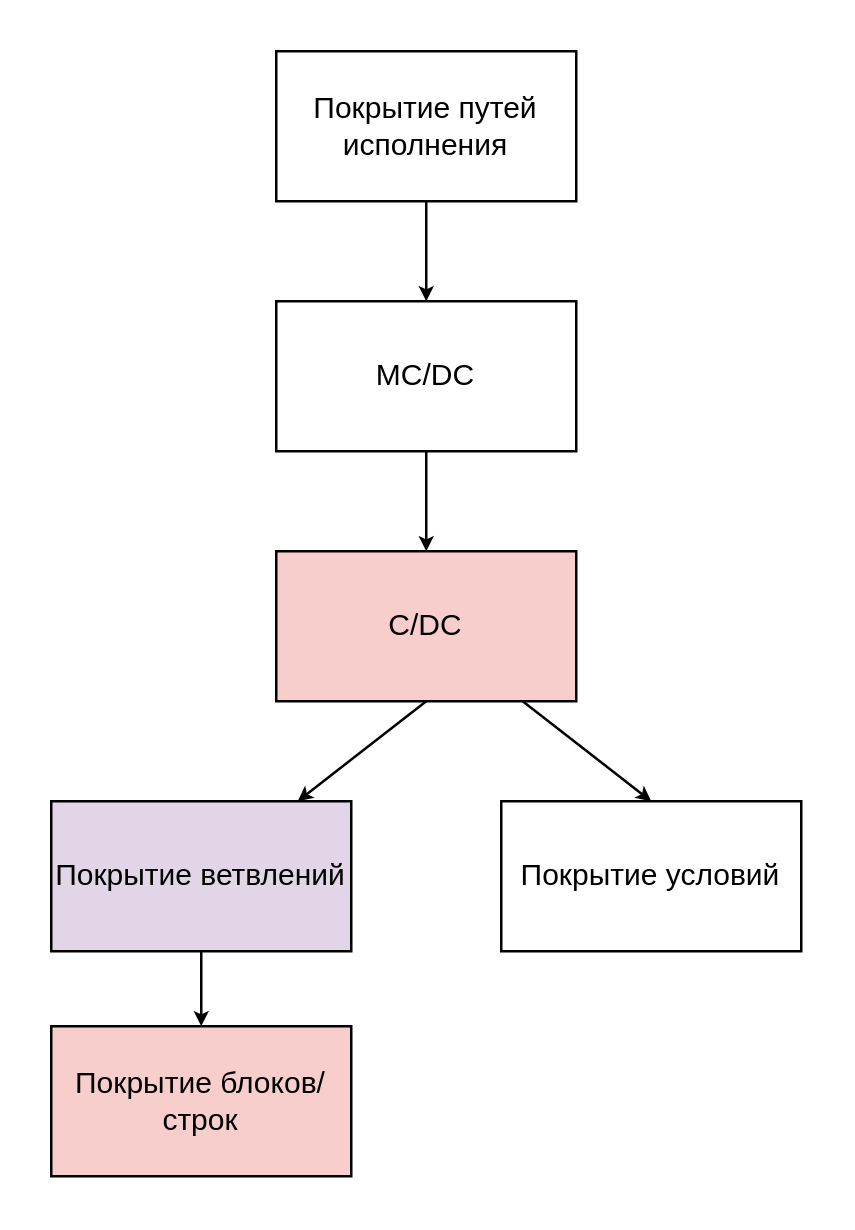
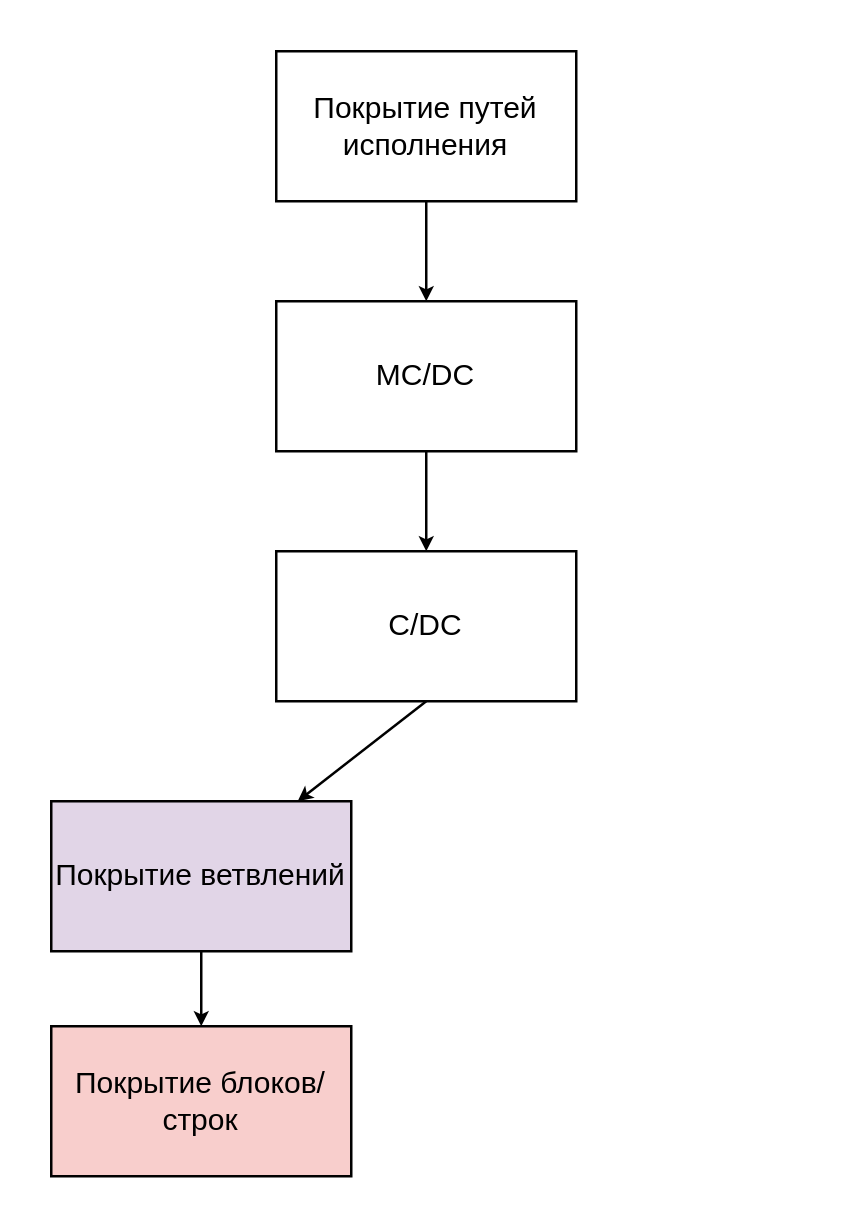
(426, 626) -> (426, 626)
(583, 748) -> none
(651, 876) -> none
